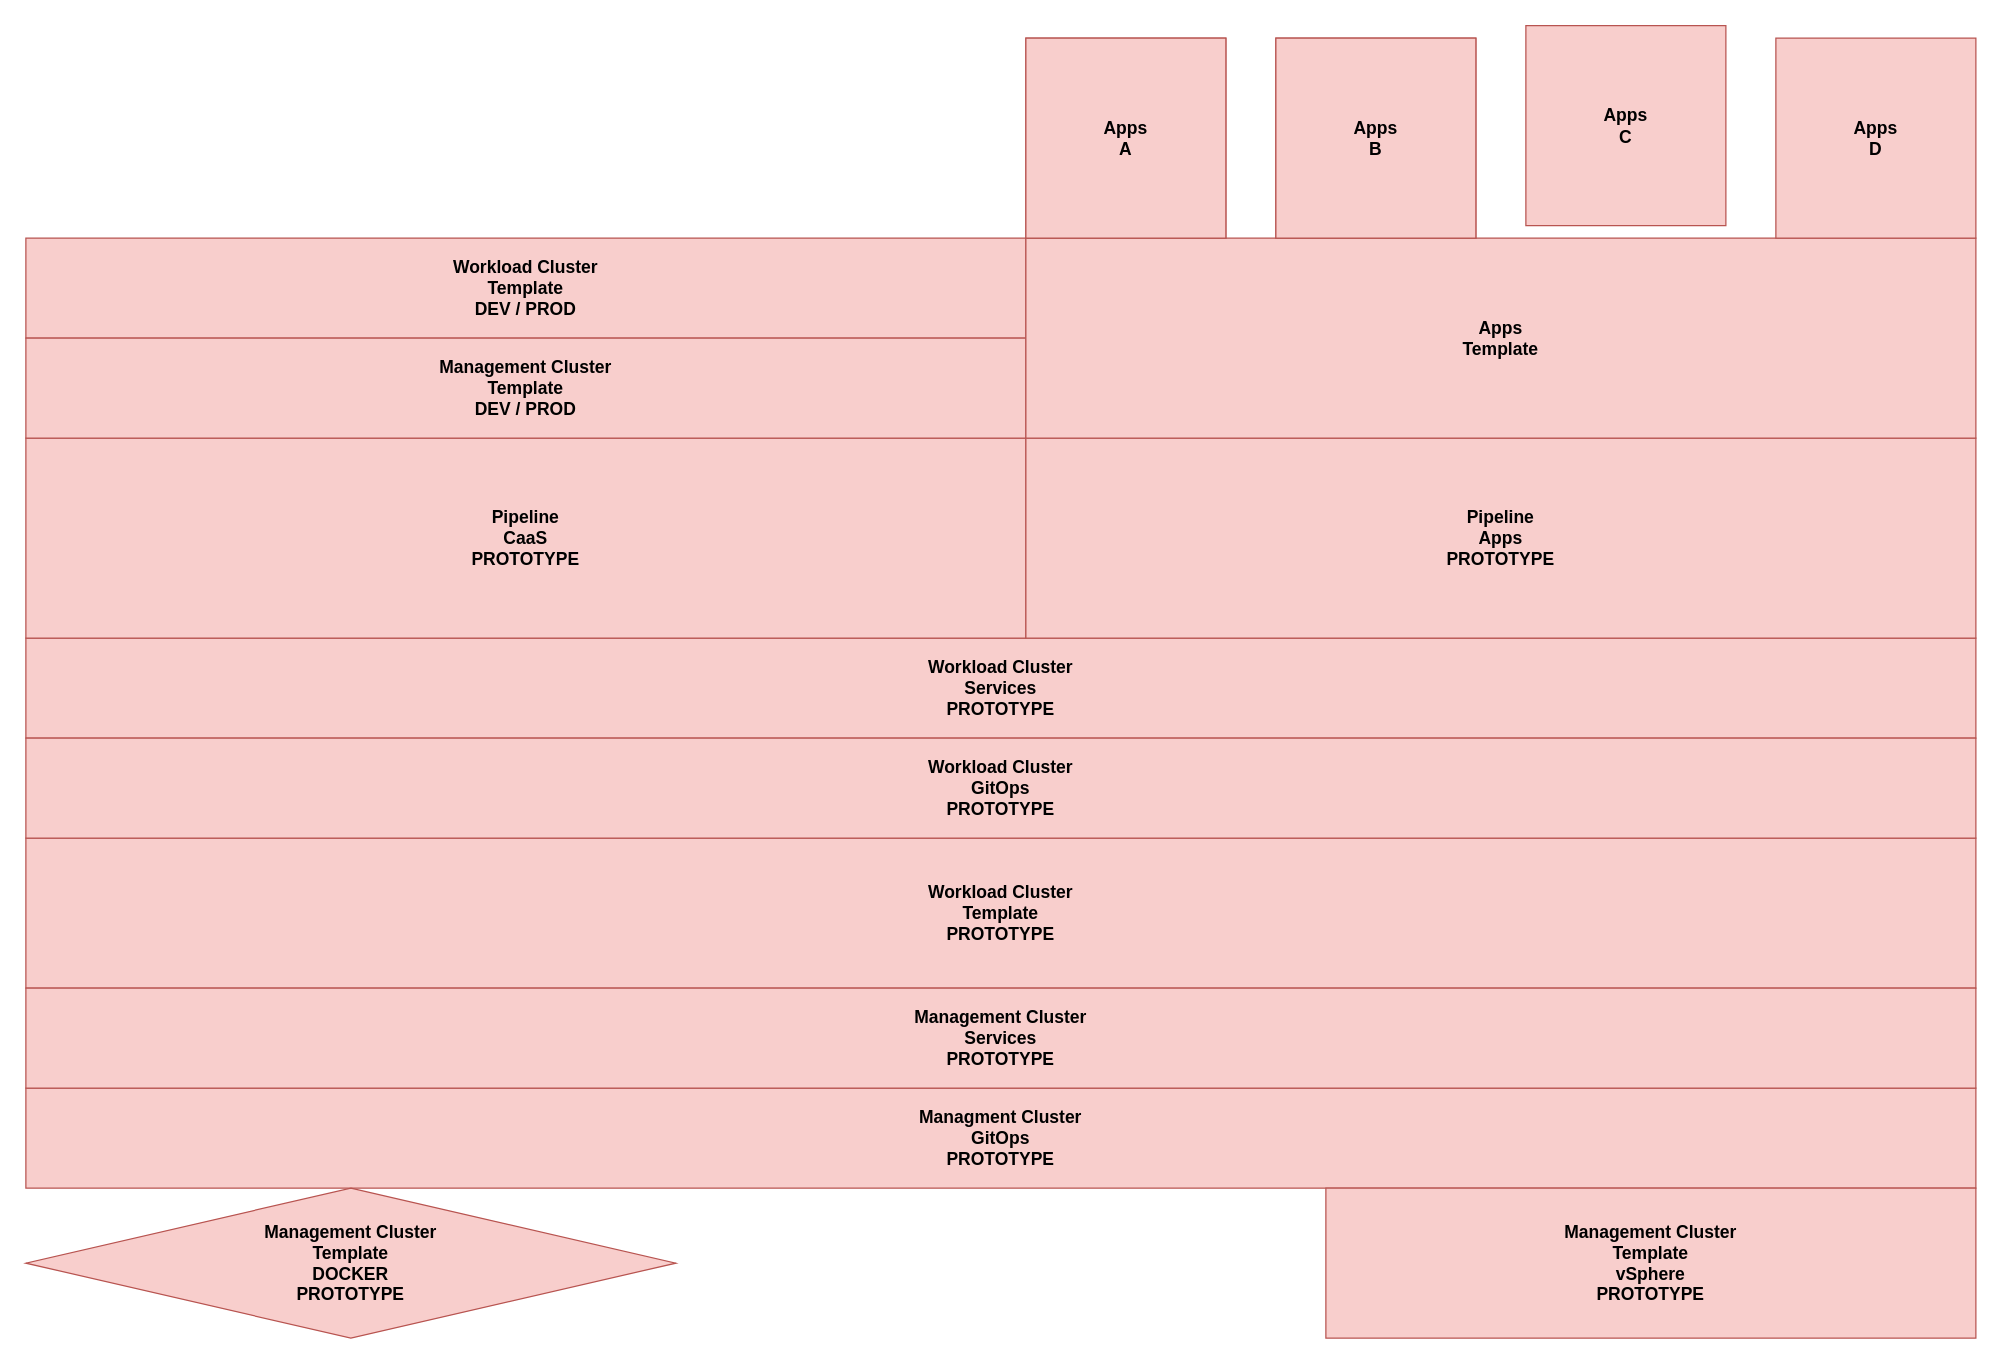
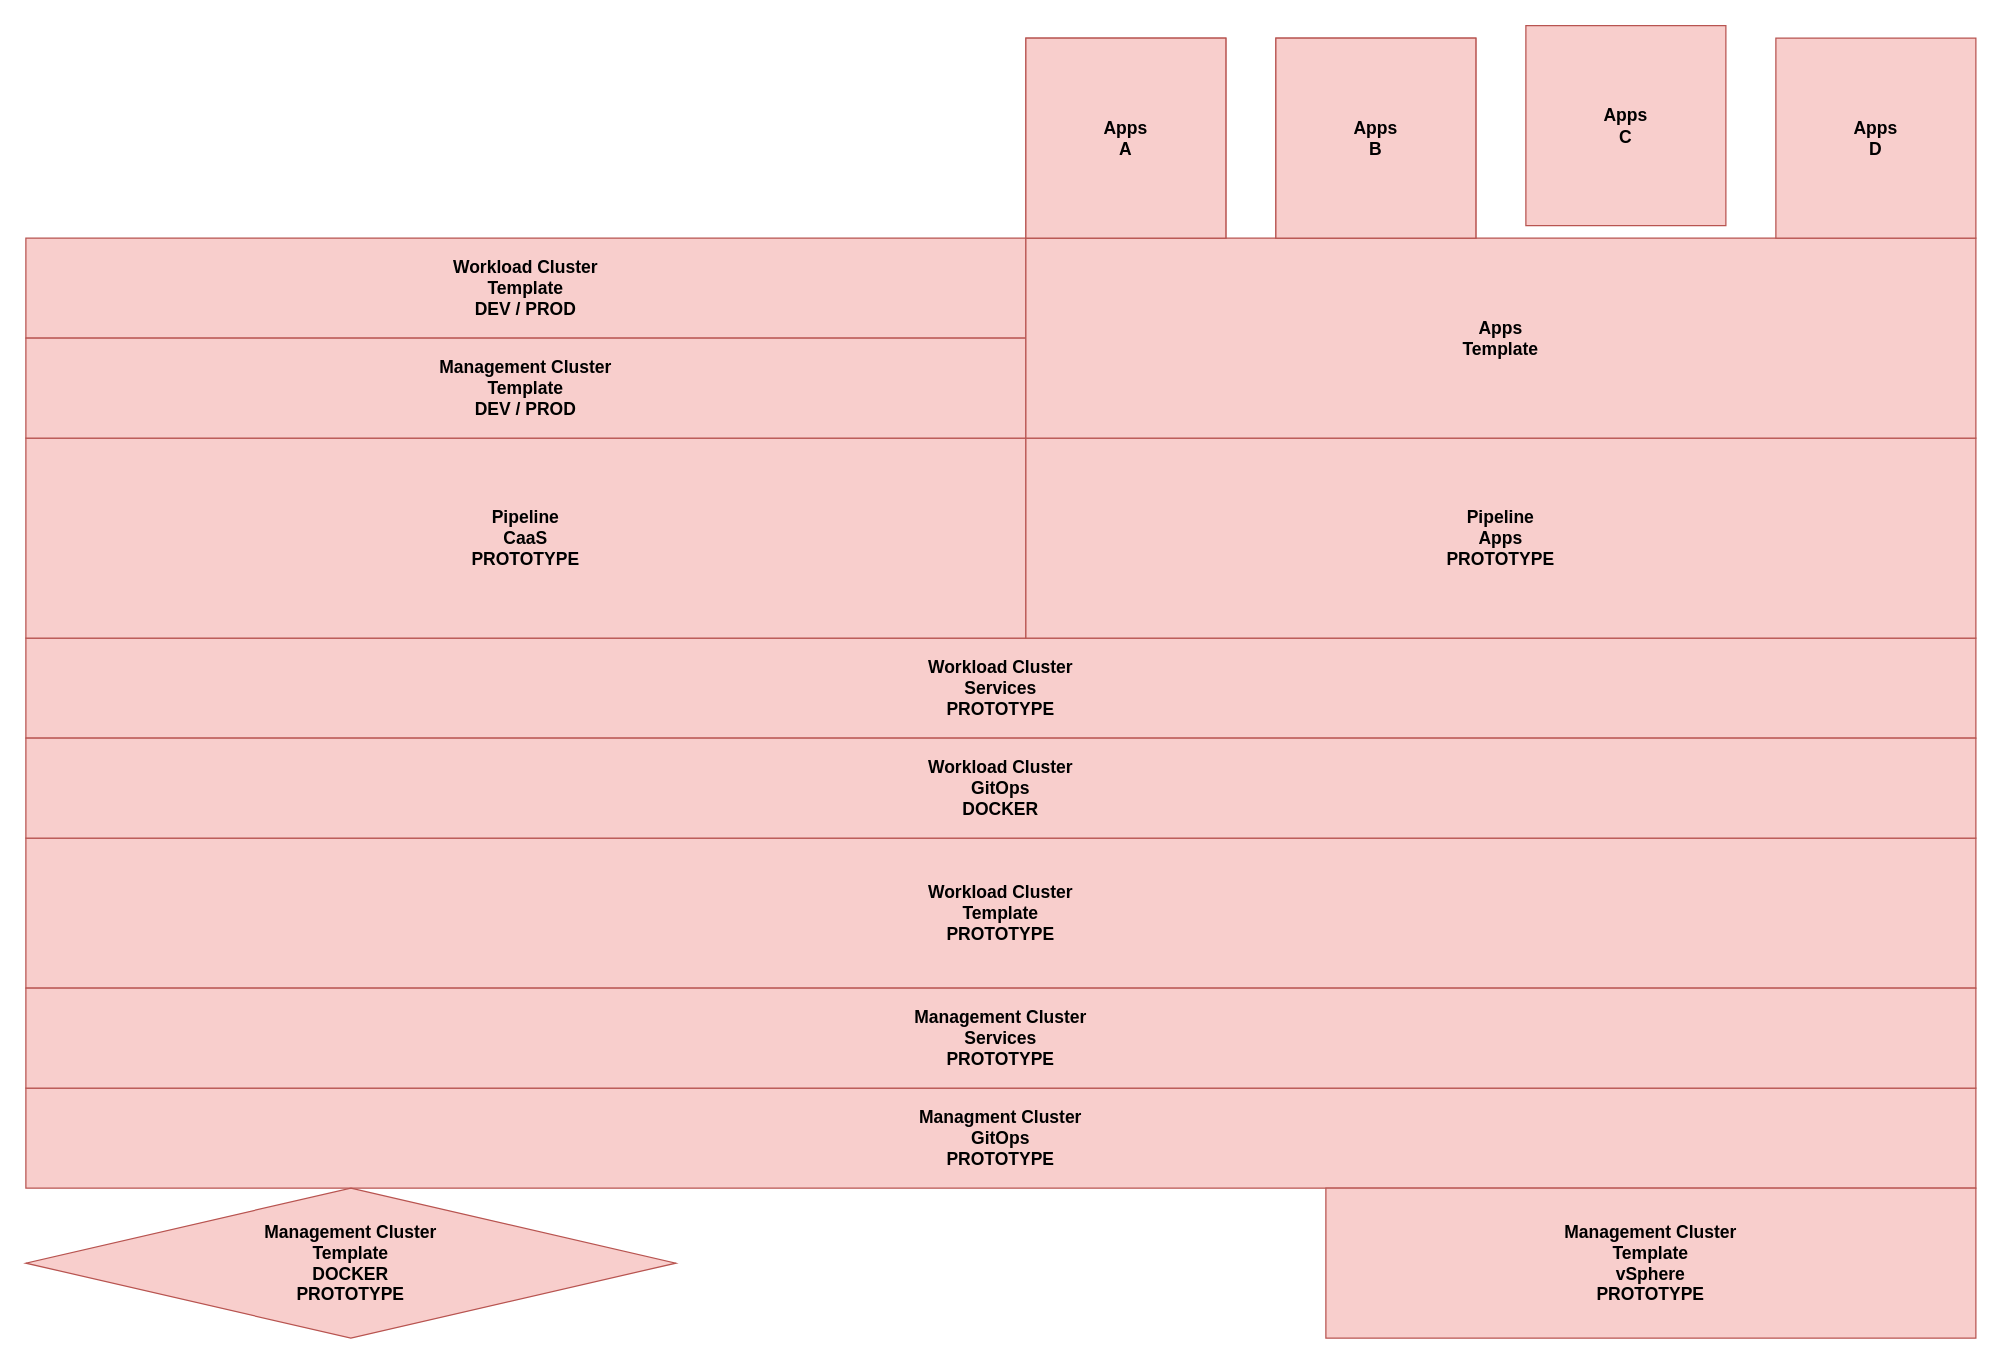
(1001, 788) -> (1001, 788)
